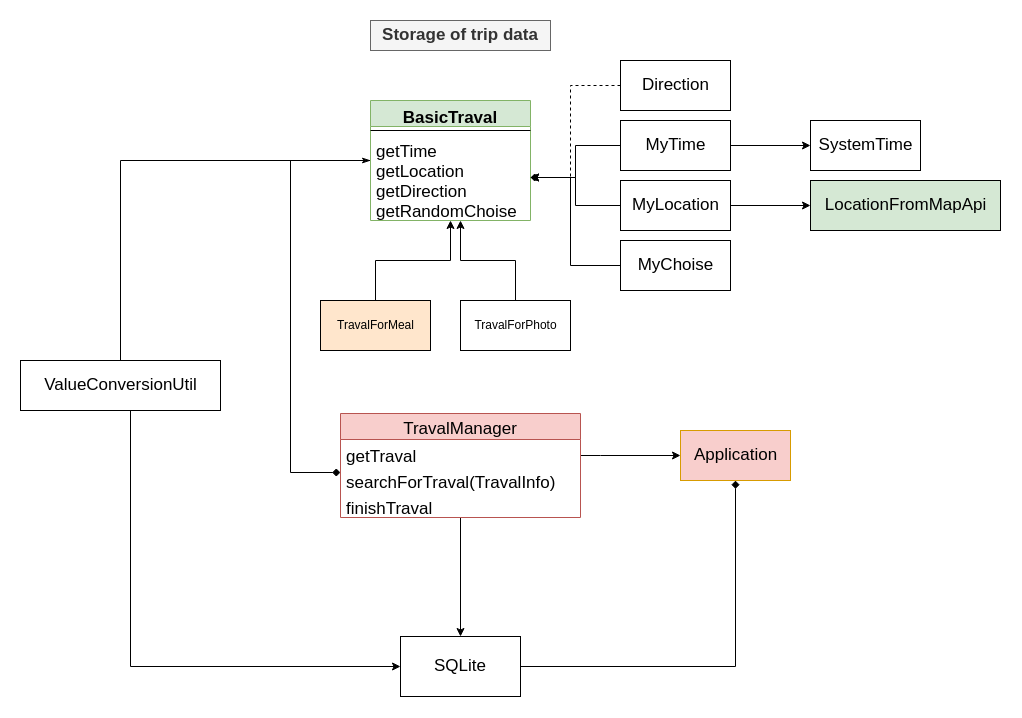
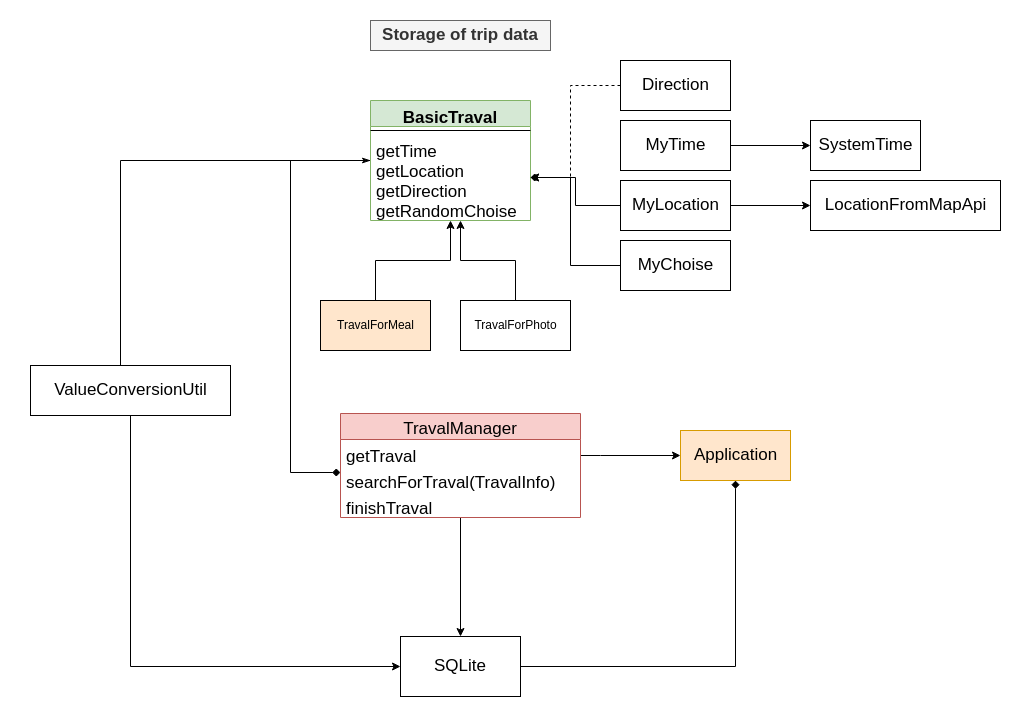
(583, 146) -> none
(906, 206) -> (906, 206)
(121, 386) -> (131, 391)
(736, 456) -> (736, 456)
